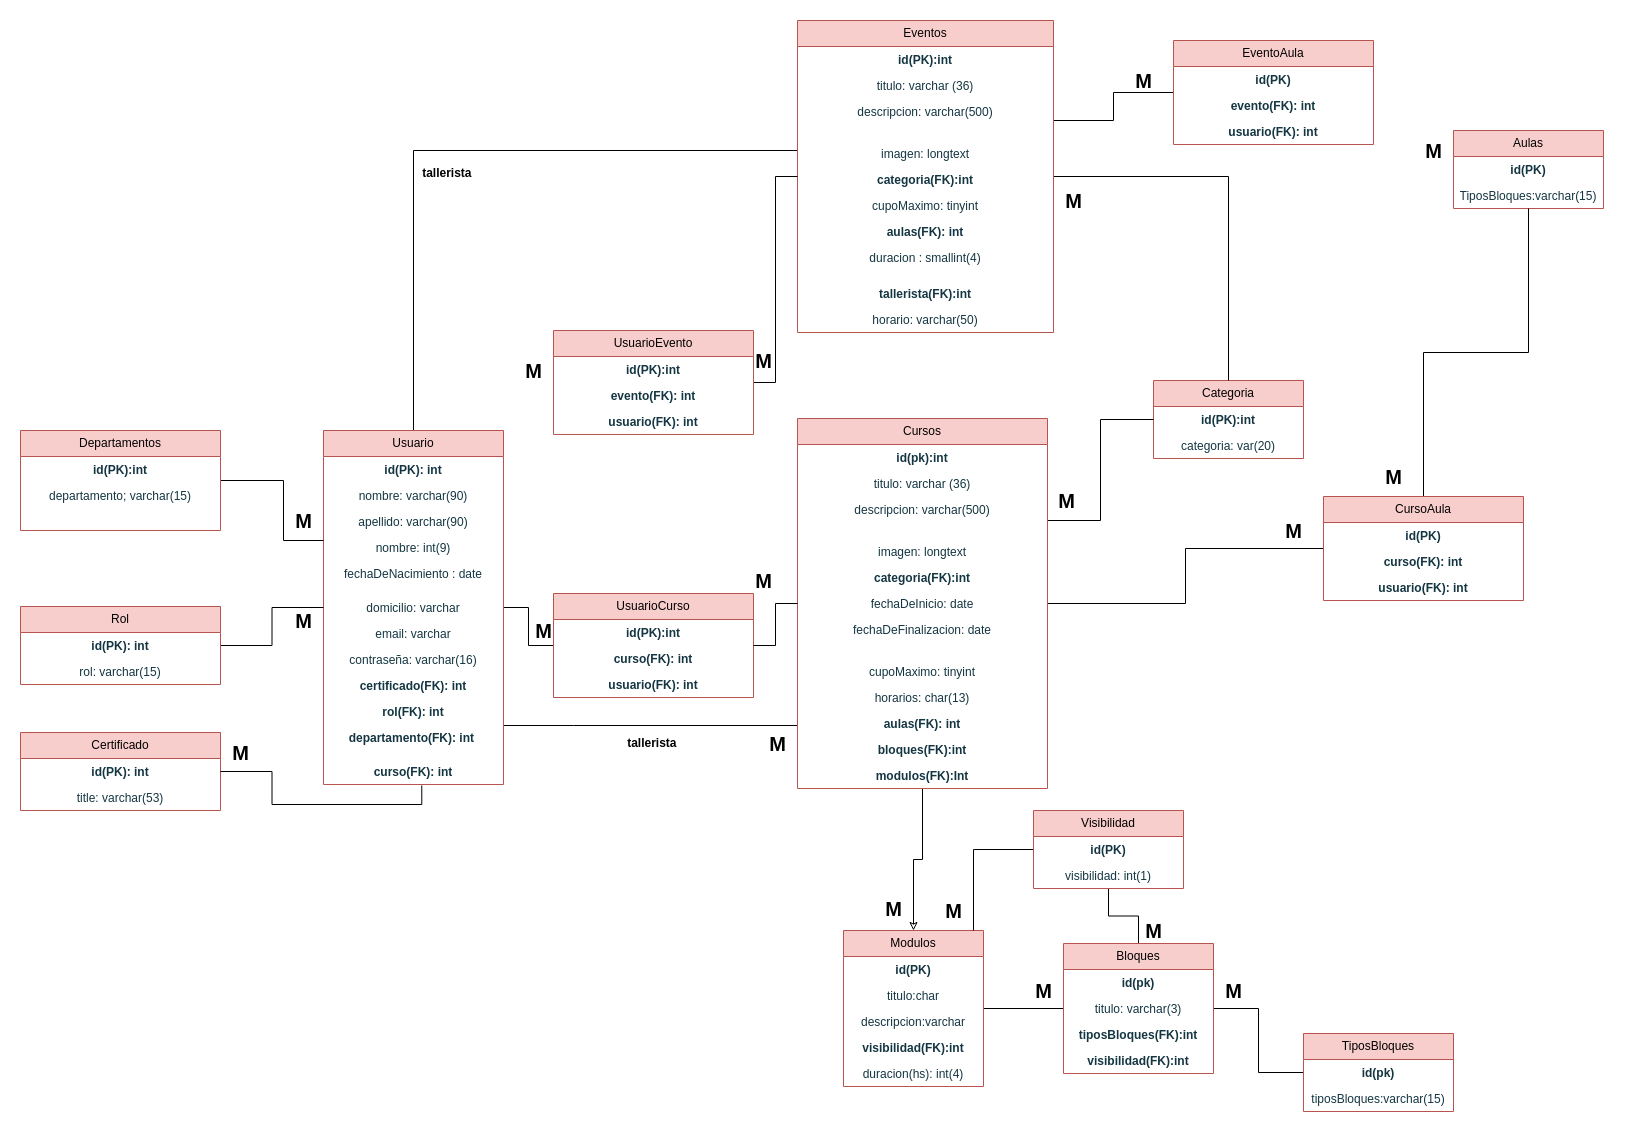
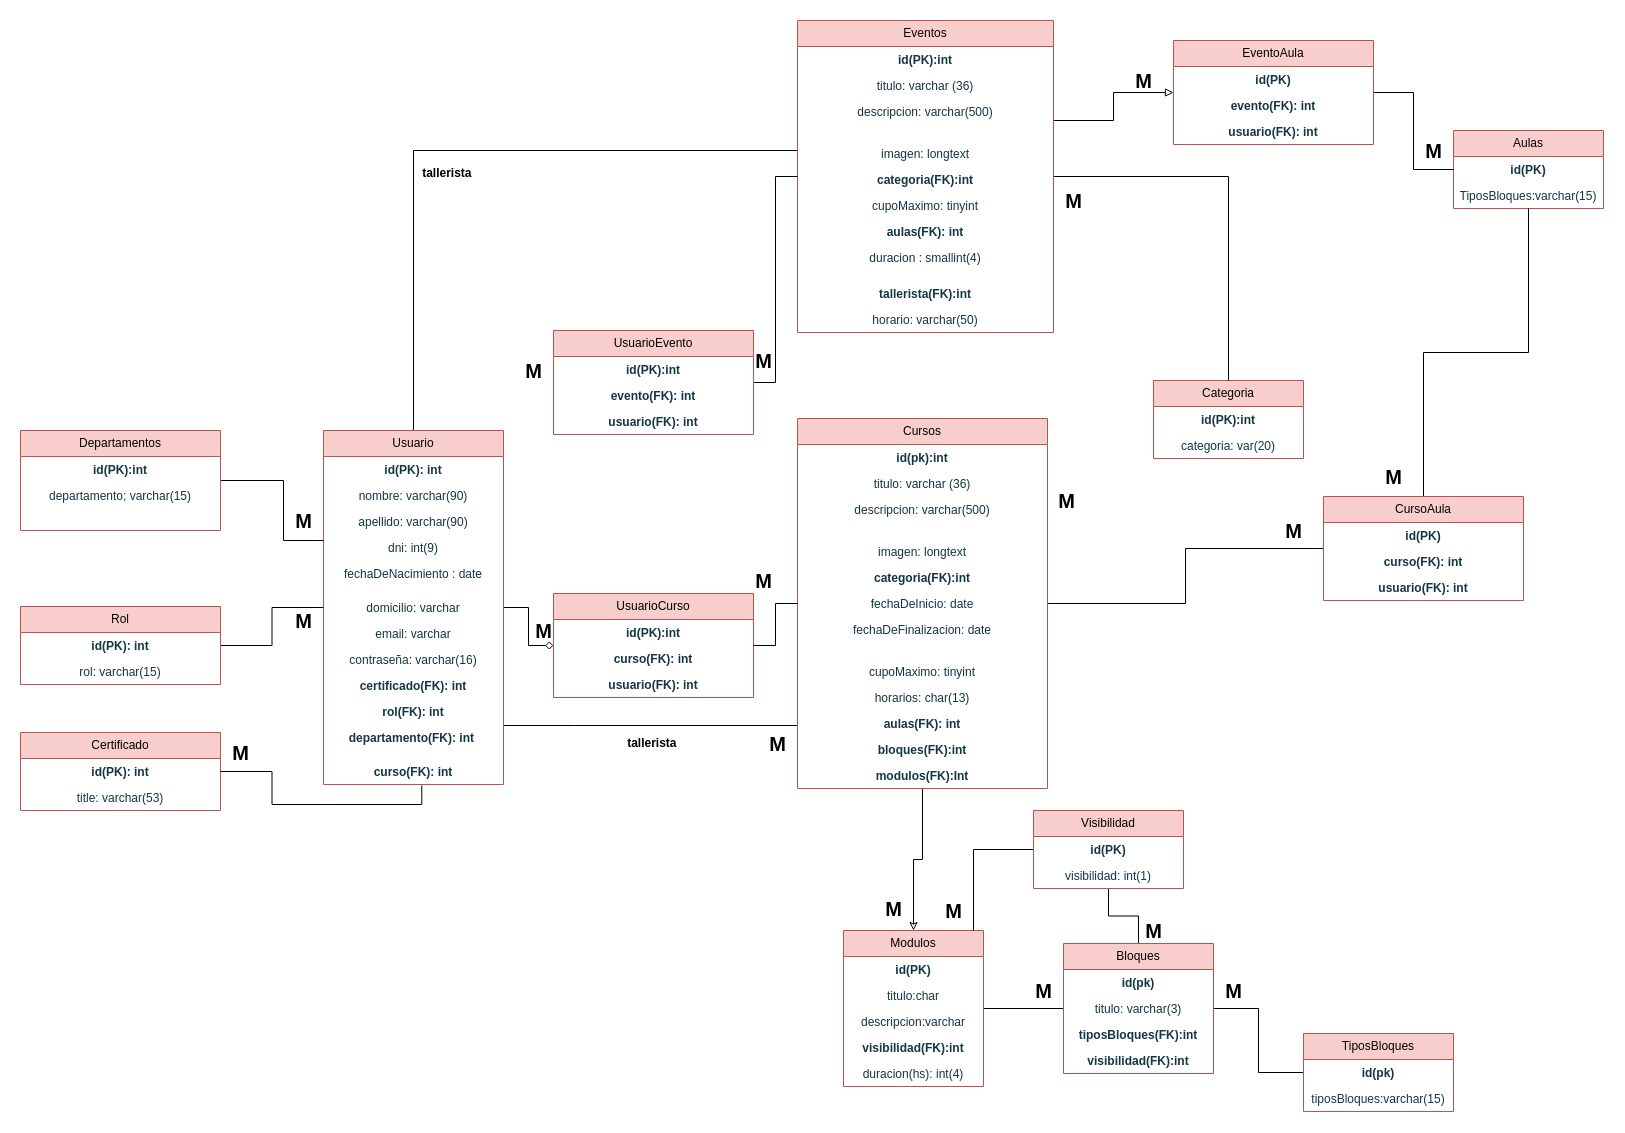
(1167, 93) -> (1164, 93)
none -> (1414, 131)
(1101, 471) -> none
(414, 549) -> (414, 549)
(547, 646) -> (545, 646)
